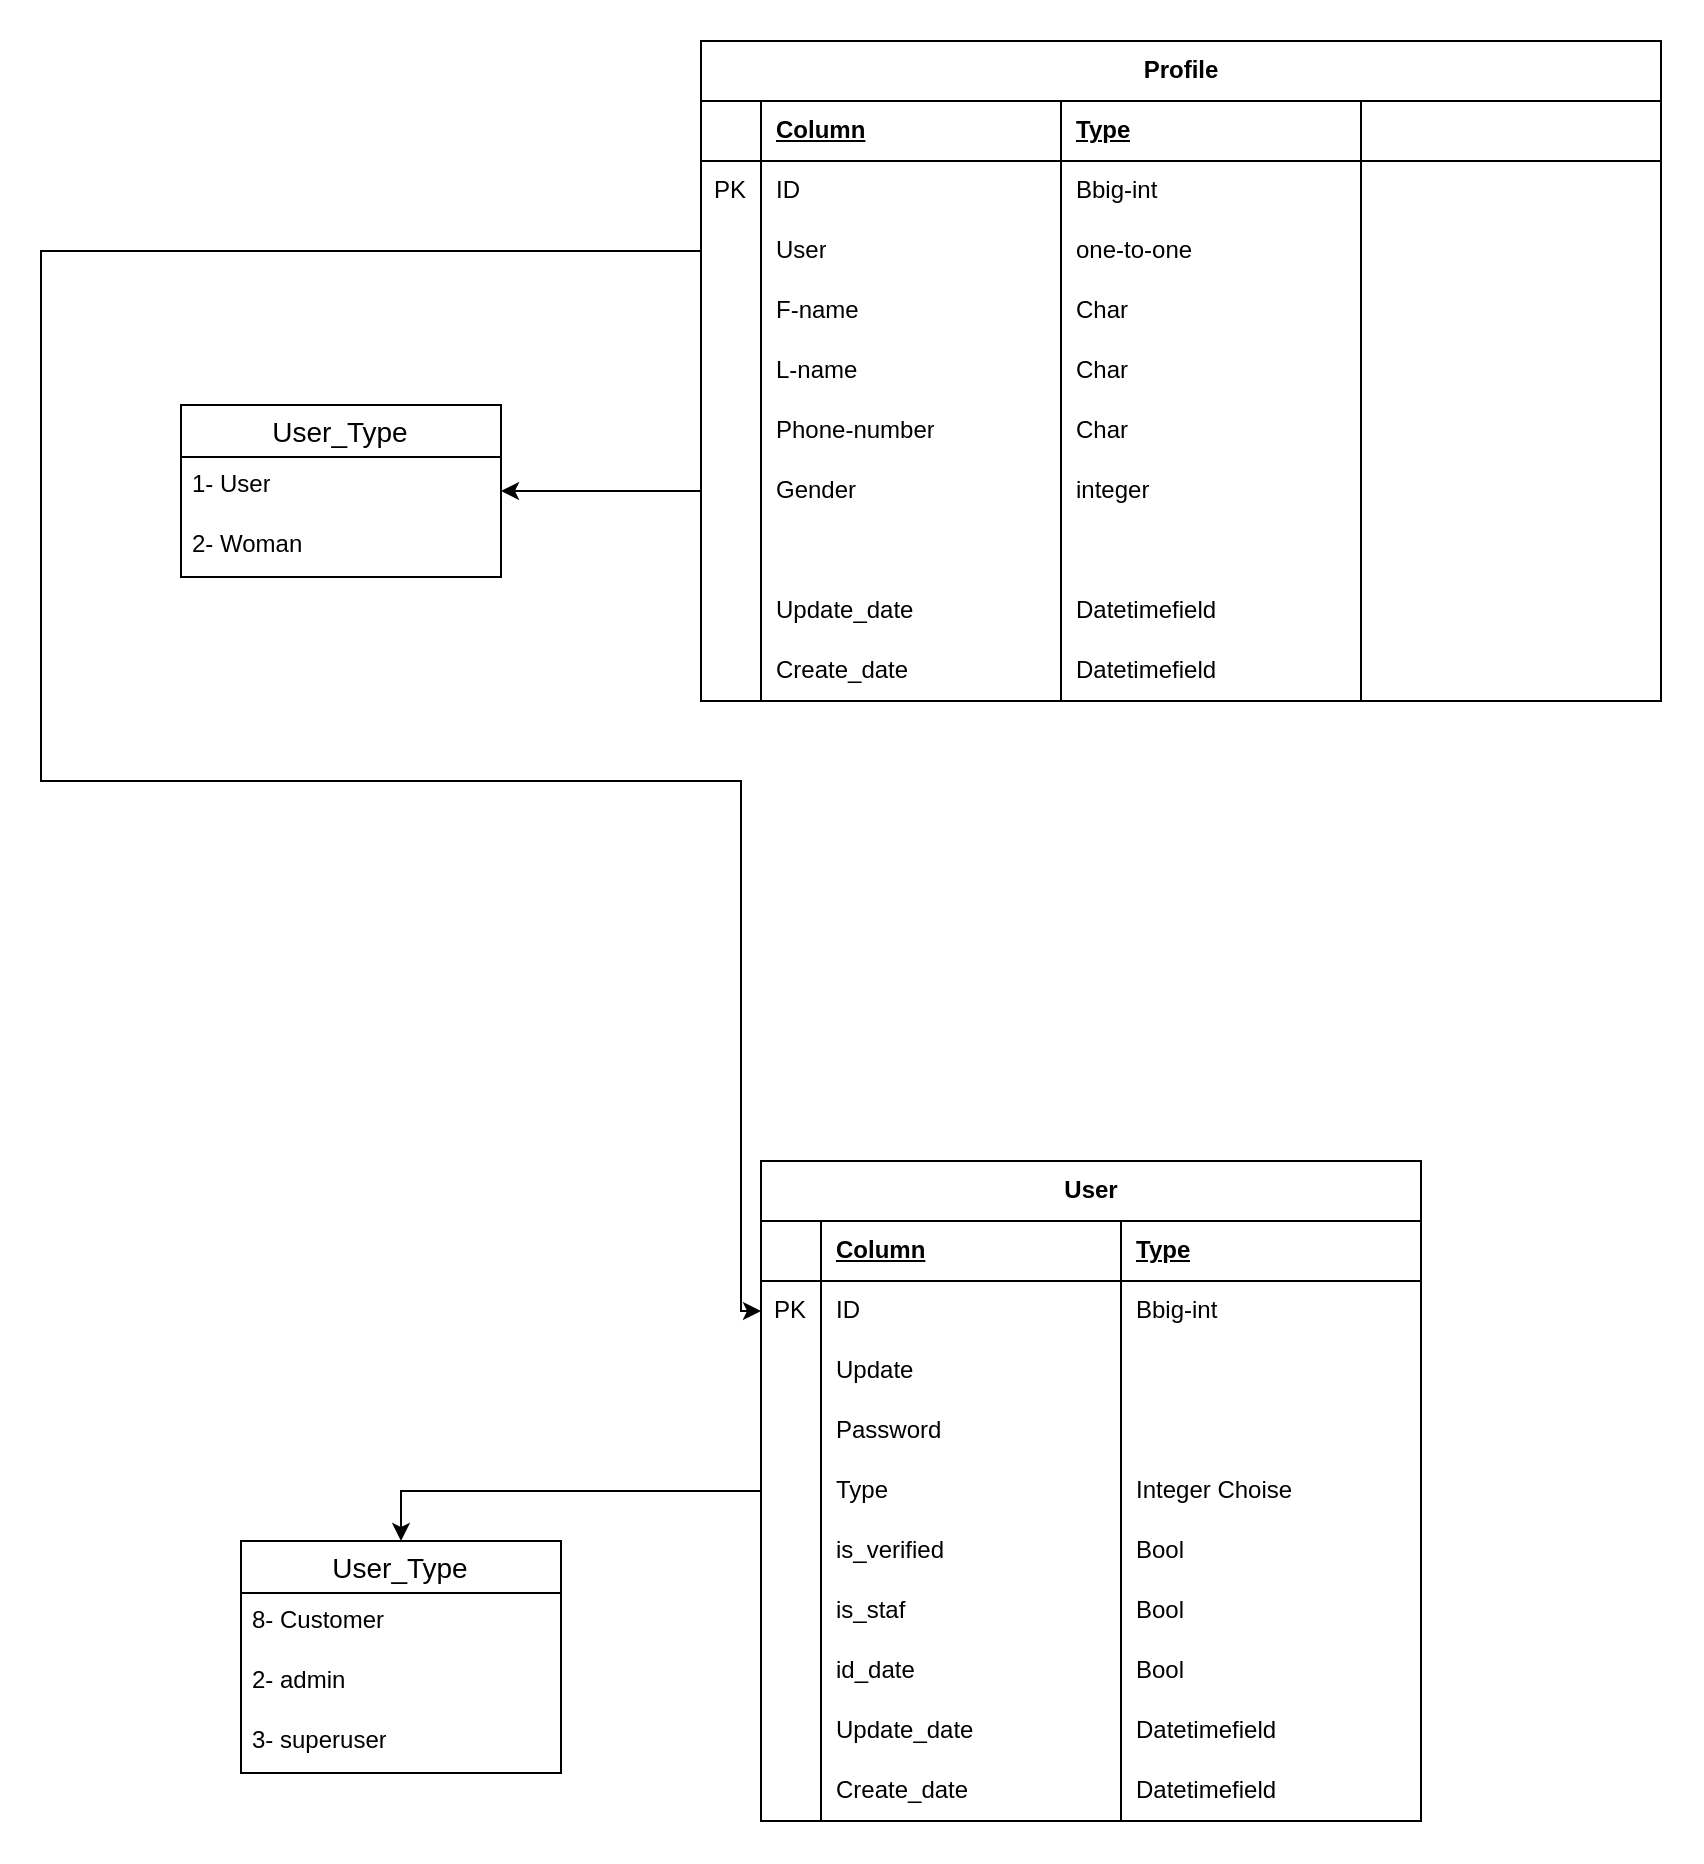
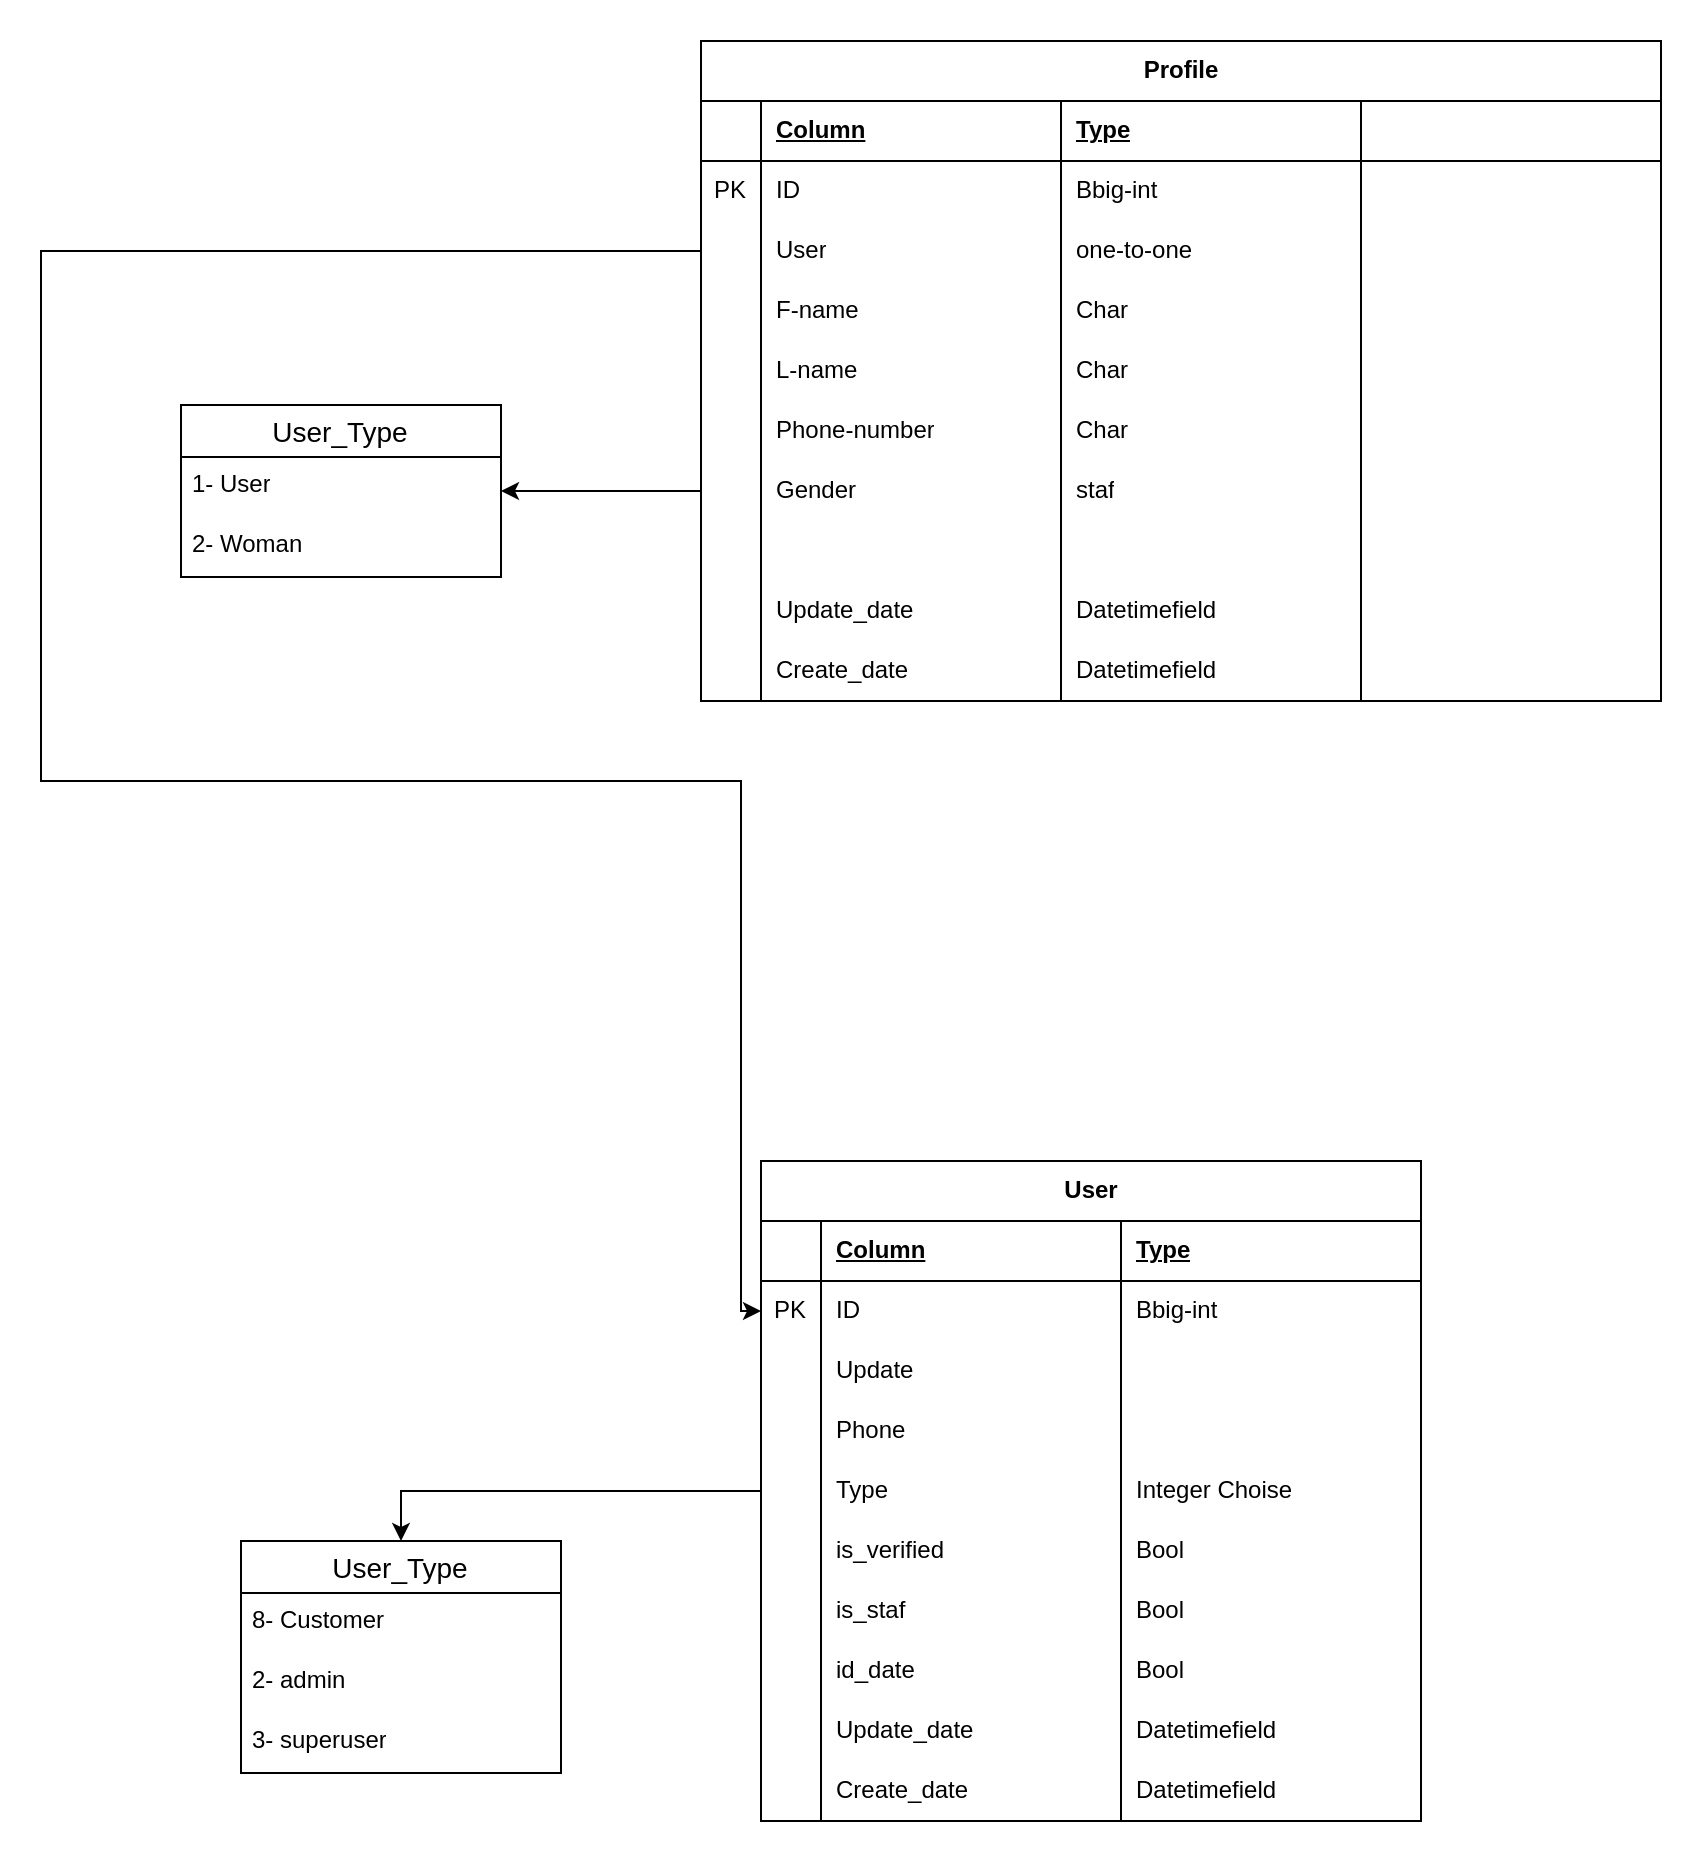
(1121, 491) -> (1104, 491)
(891, 1431) -> (871, 1431)
